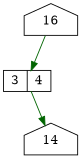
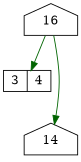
(36, 104) -> (59, 75)
